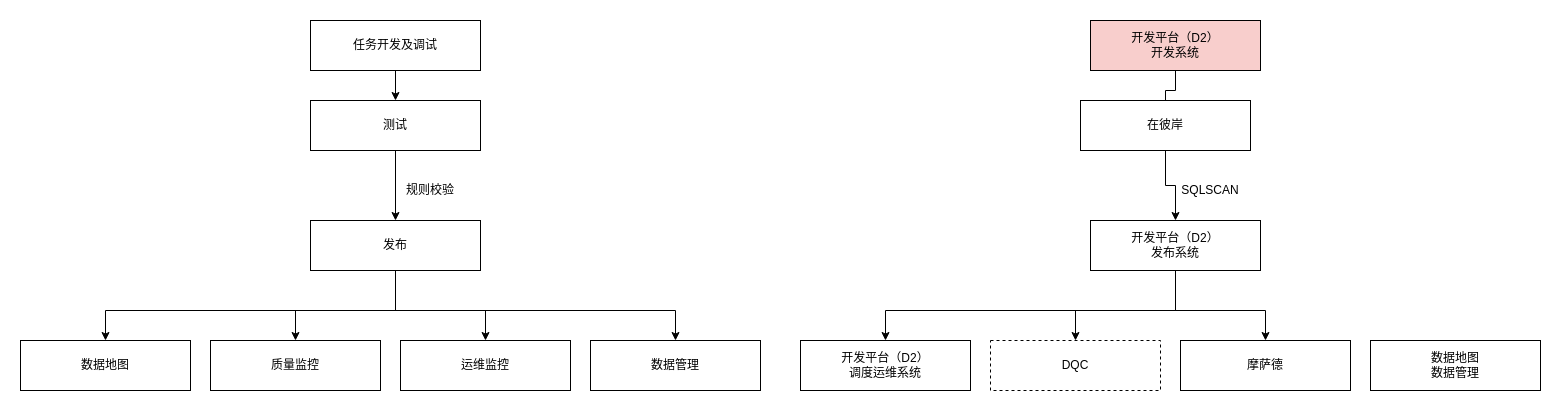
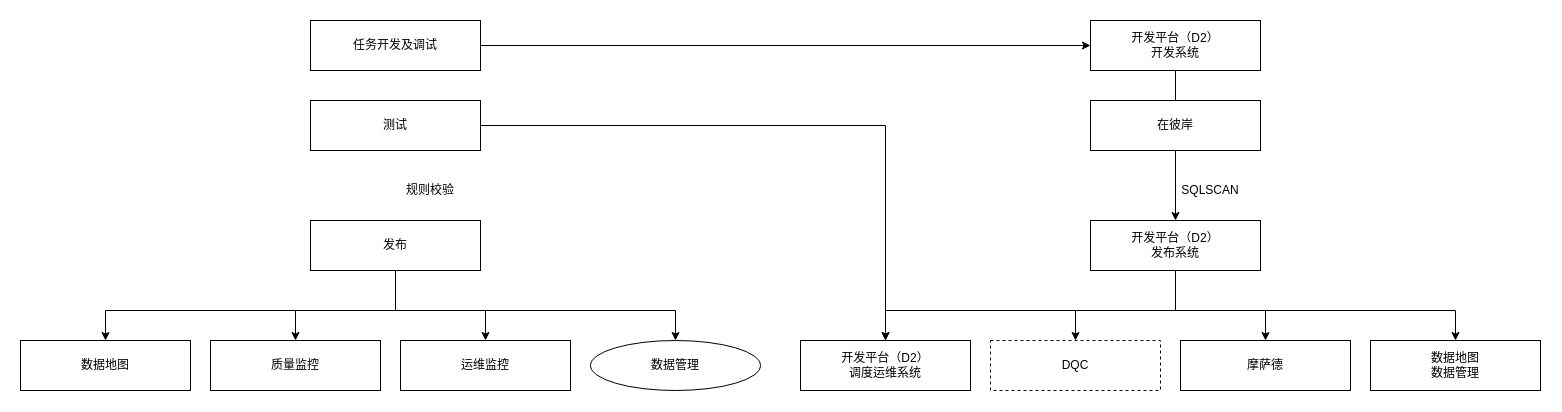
(1176, 46) -> (1176, 46)
(396, 90) -> (782, 46)
(1166, 126) -> (1176, 126)
(396, 182) -> (774, 126)
none -> (1373, 311)
(676, 366) -> (676, 366)
